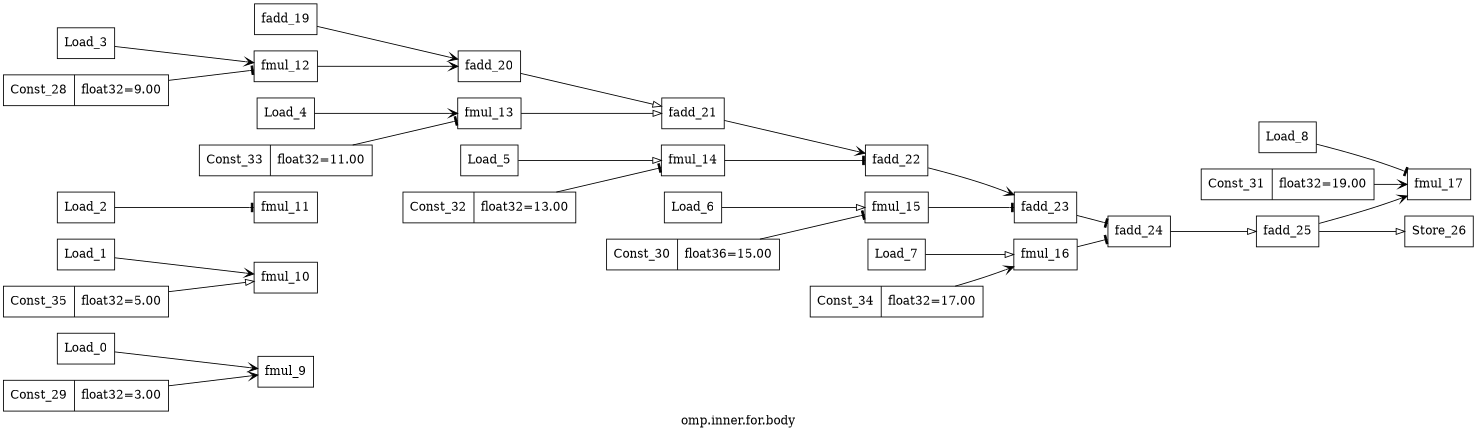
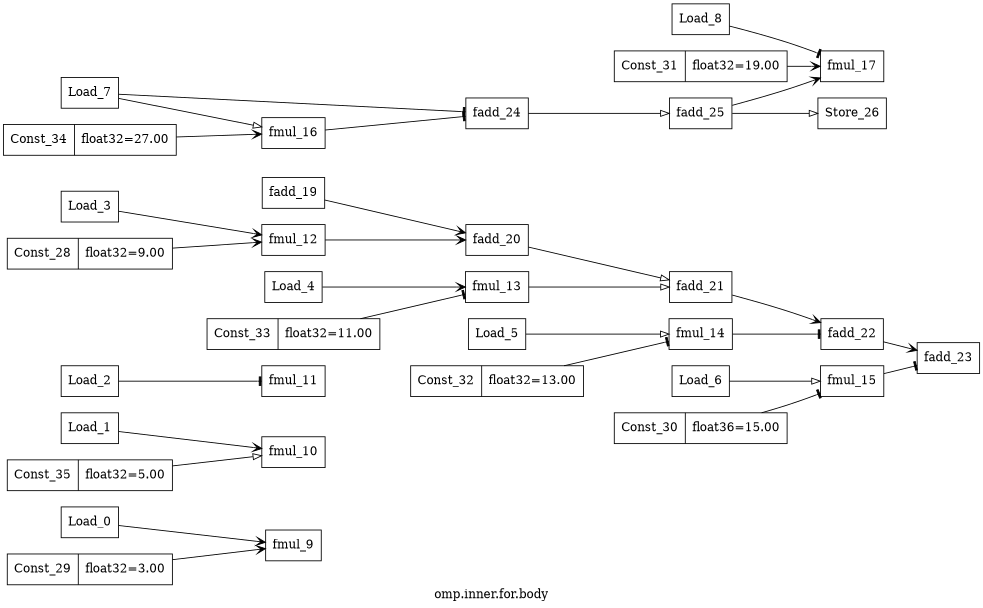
(209, 75) -> (213, 245)
(1090, 219) -> (290, 103)
(932, 301) -> (125, 139)
